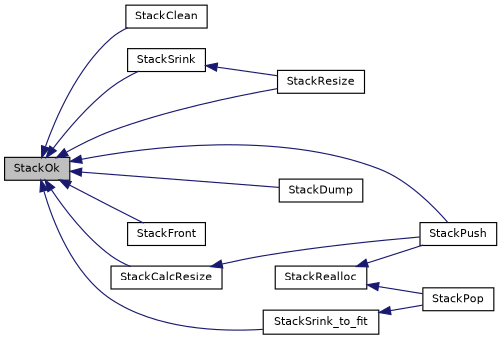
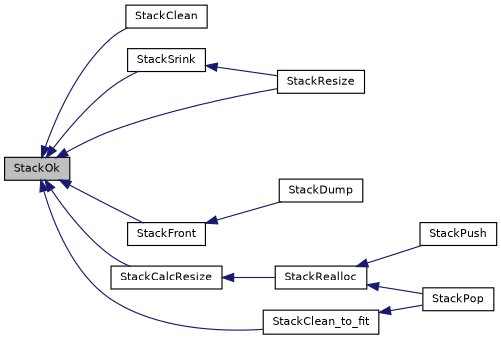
(275, 147) -> none
(180, 180) -> (249, 211)
(321, 247) -> (254, 278)
(321, 322) -> (321, 322)
